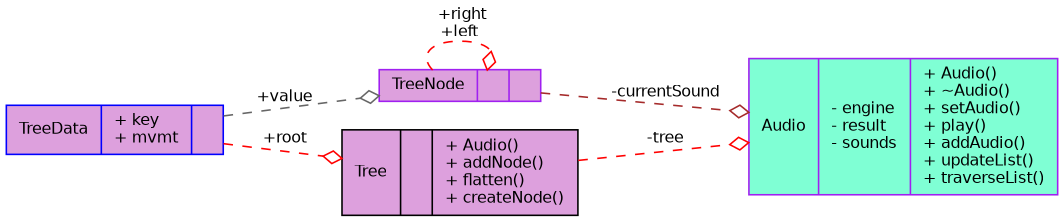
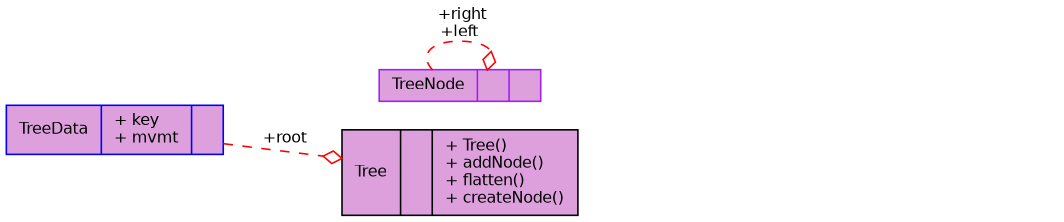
(292, 107) -> none
(903, 127) -> none
(482, 146) -> (477, 146)
